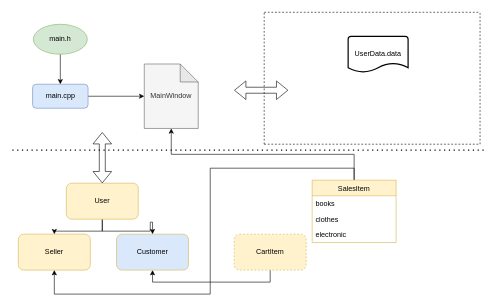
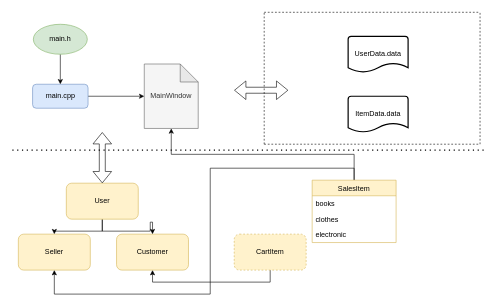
none -> (378, 114)
(153, 252) -> (153, 252)
